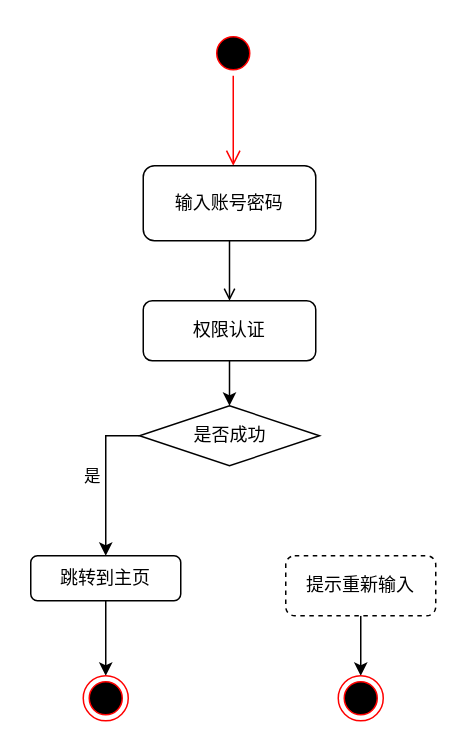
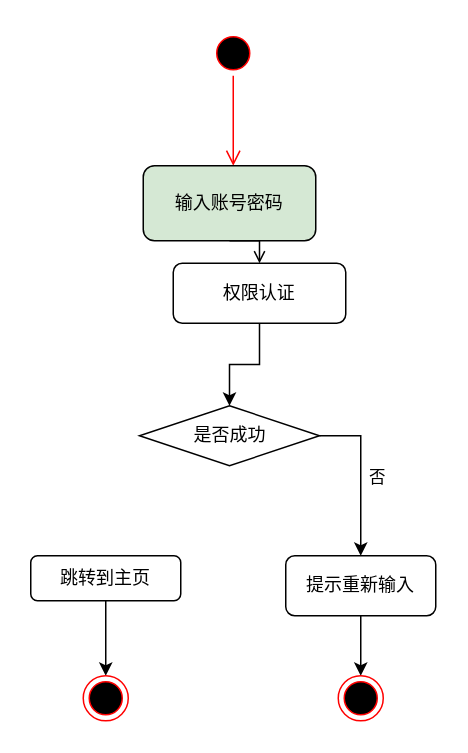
(230, 203) -> (230, 203)
(230, 331) -> (260, 293)
none -> (361, 470)
(106, 475) -> none
(361, 586) -> (361, 586)
